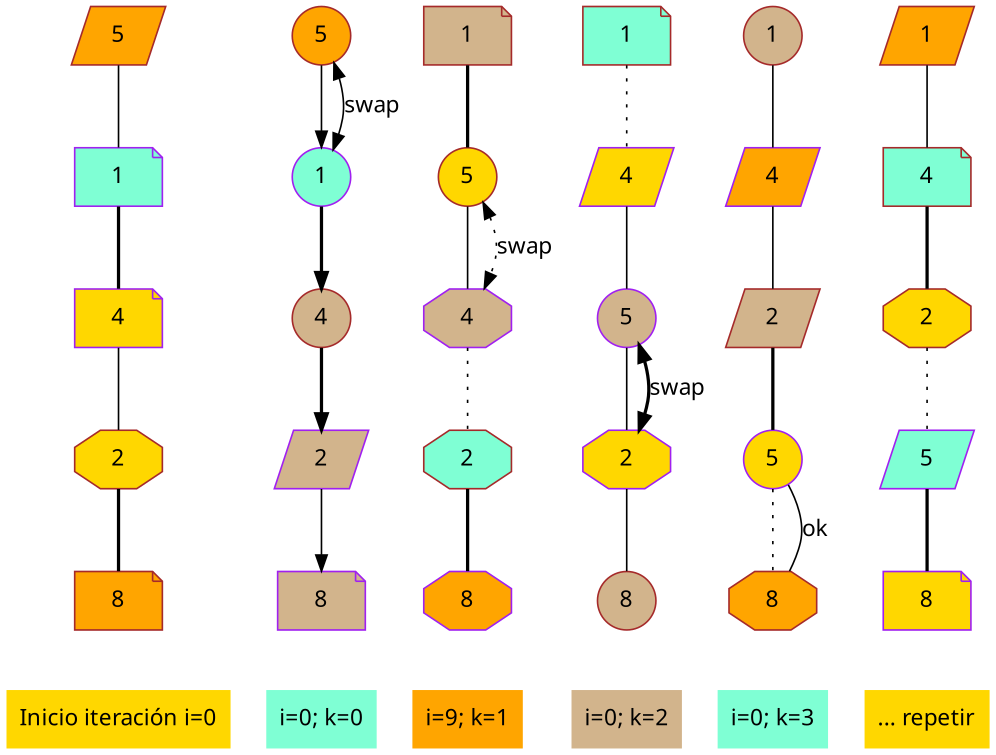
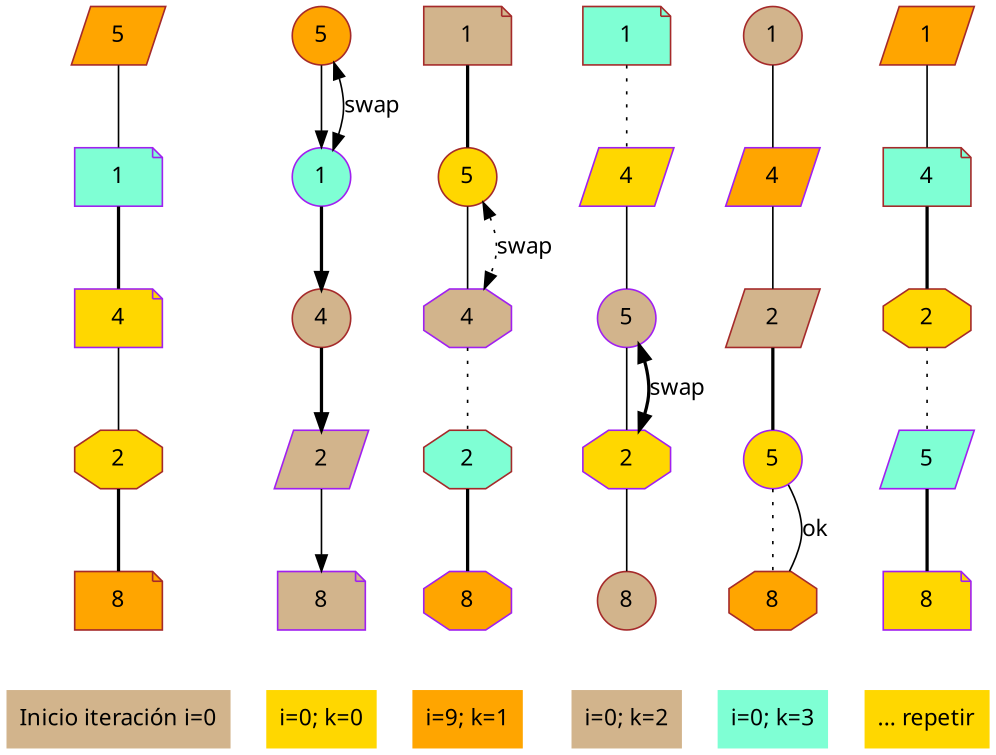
(119, 719) -> (119, 719)
(321, 719) -> (321, 719)
